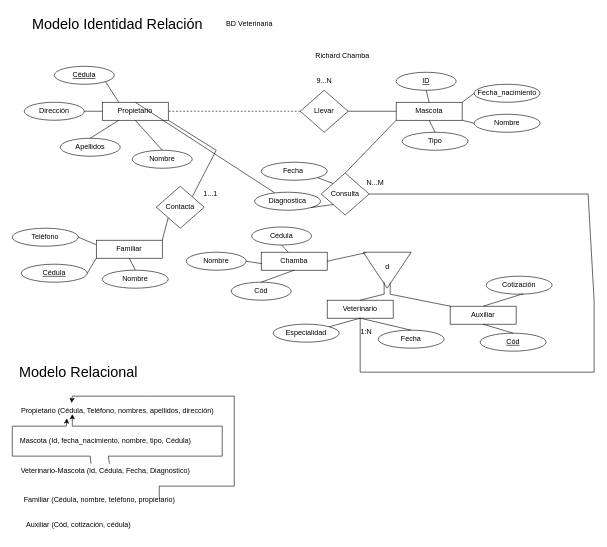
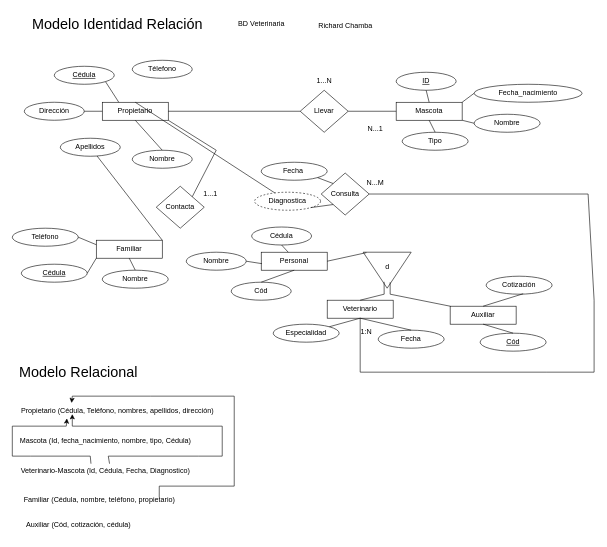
(249, 24) -> (261, 24)
(342, 56) -> (345, 26)
none -> (162, 69)
(325, 81) -> (325, 81)
(507, 93) -> (528, 93)
(234, 111) -> (234, 111)
none -> (375, 129)
(104, 130) -> none
(370, 147) -> none
(288, 201) -> (288, 201)
(165, 230) -> (130, 198)
(294, 261) -> (294, 261)
